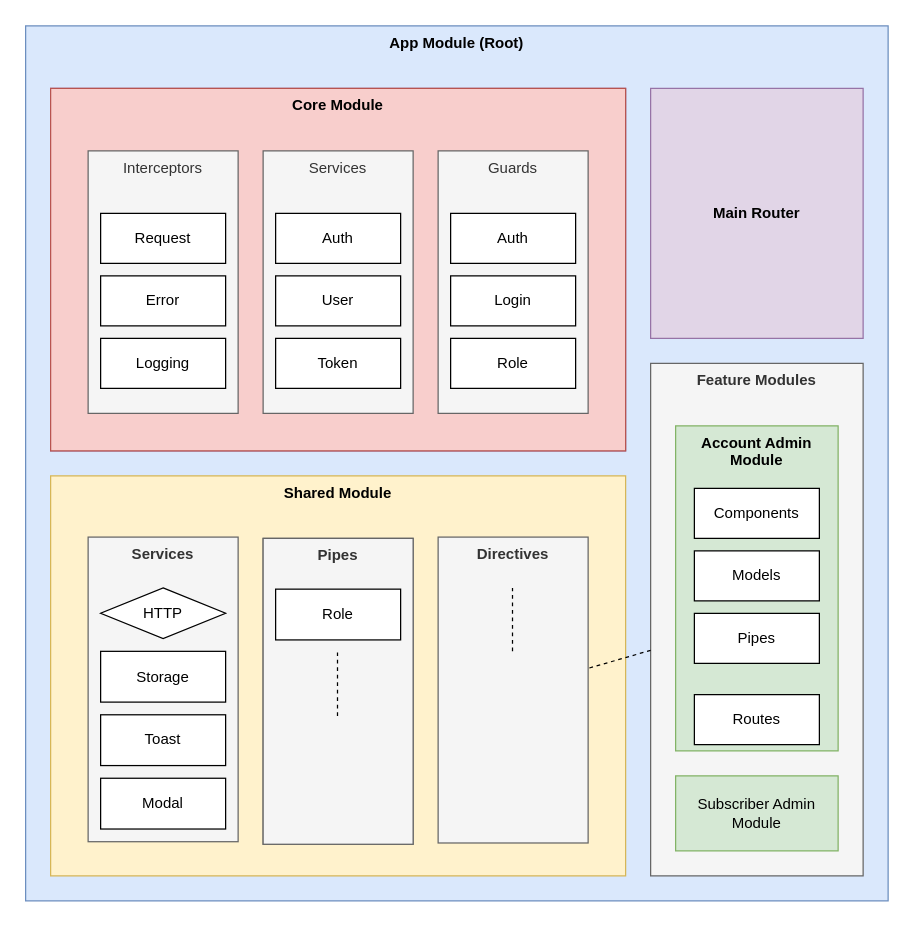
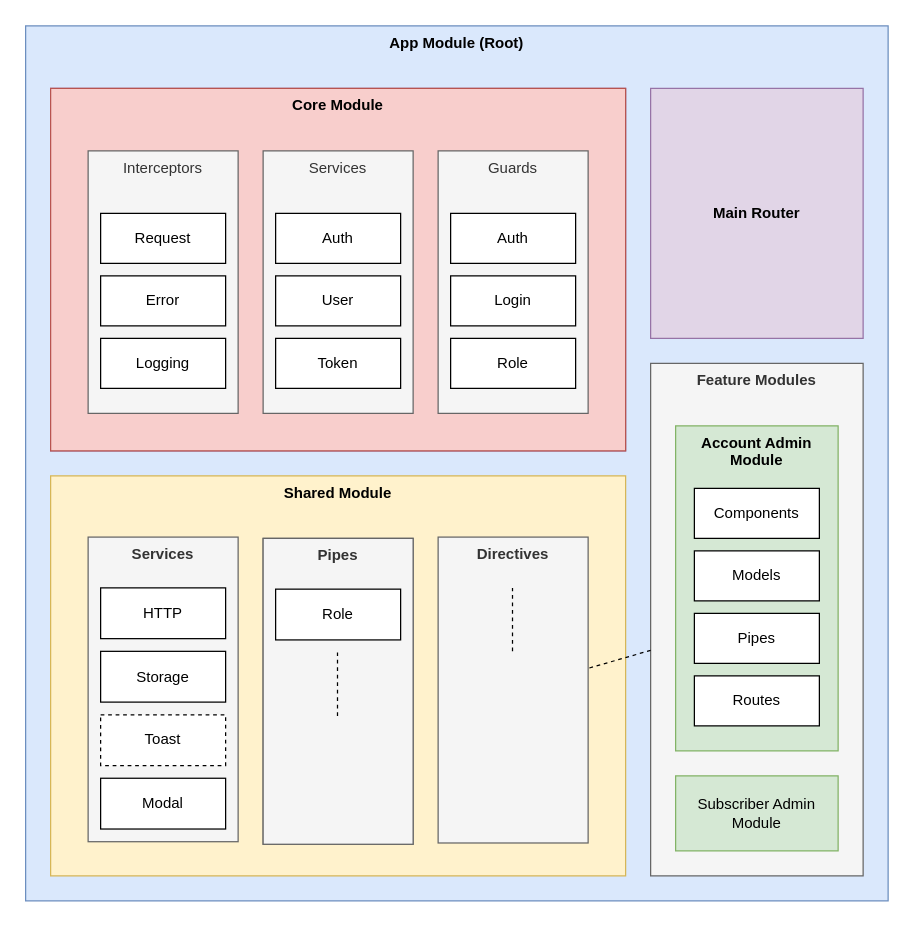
(163, 613) -> (163, 613)
(757, 719) -> (757, 701)
(163, 740) -> (163, 740)
